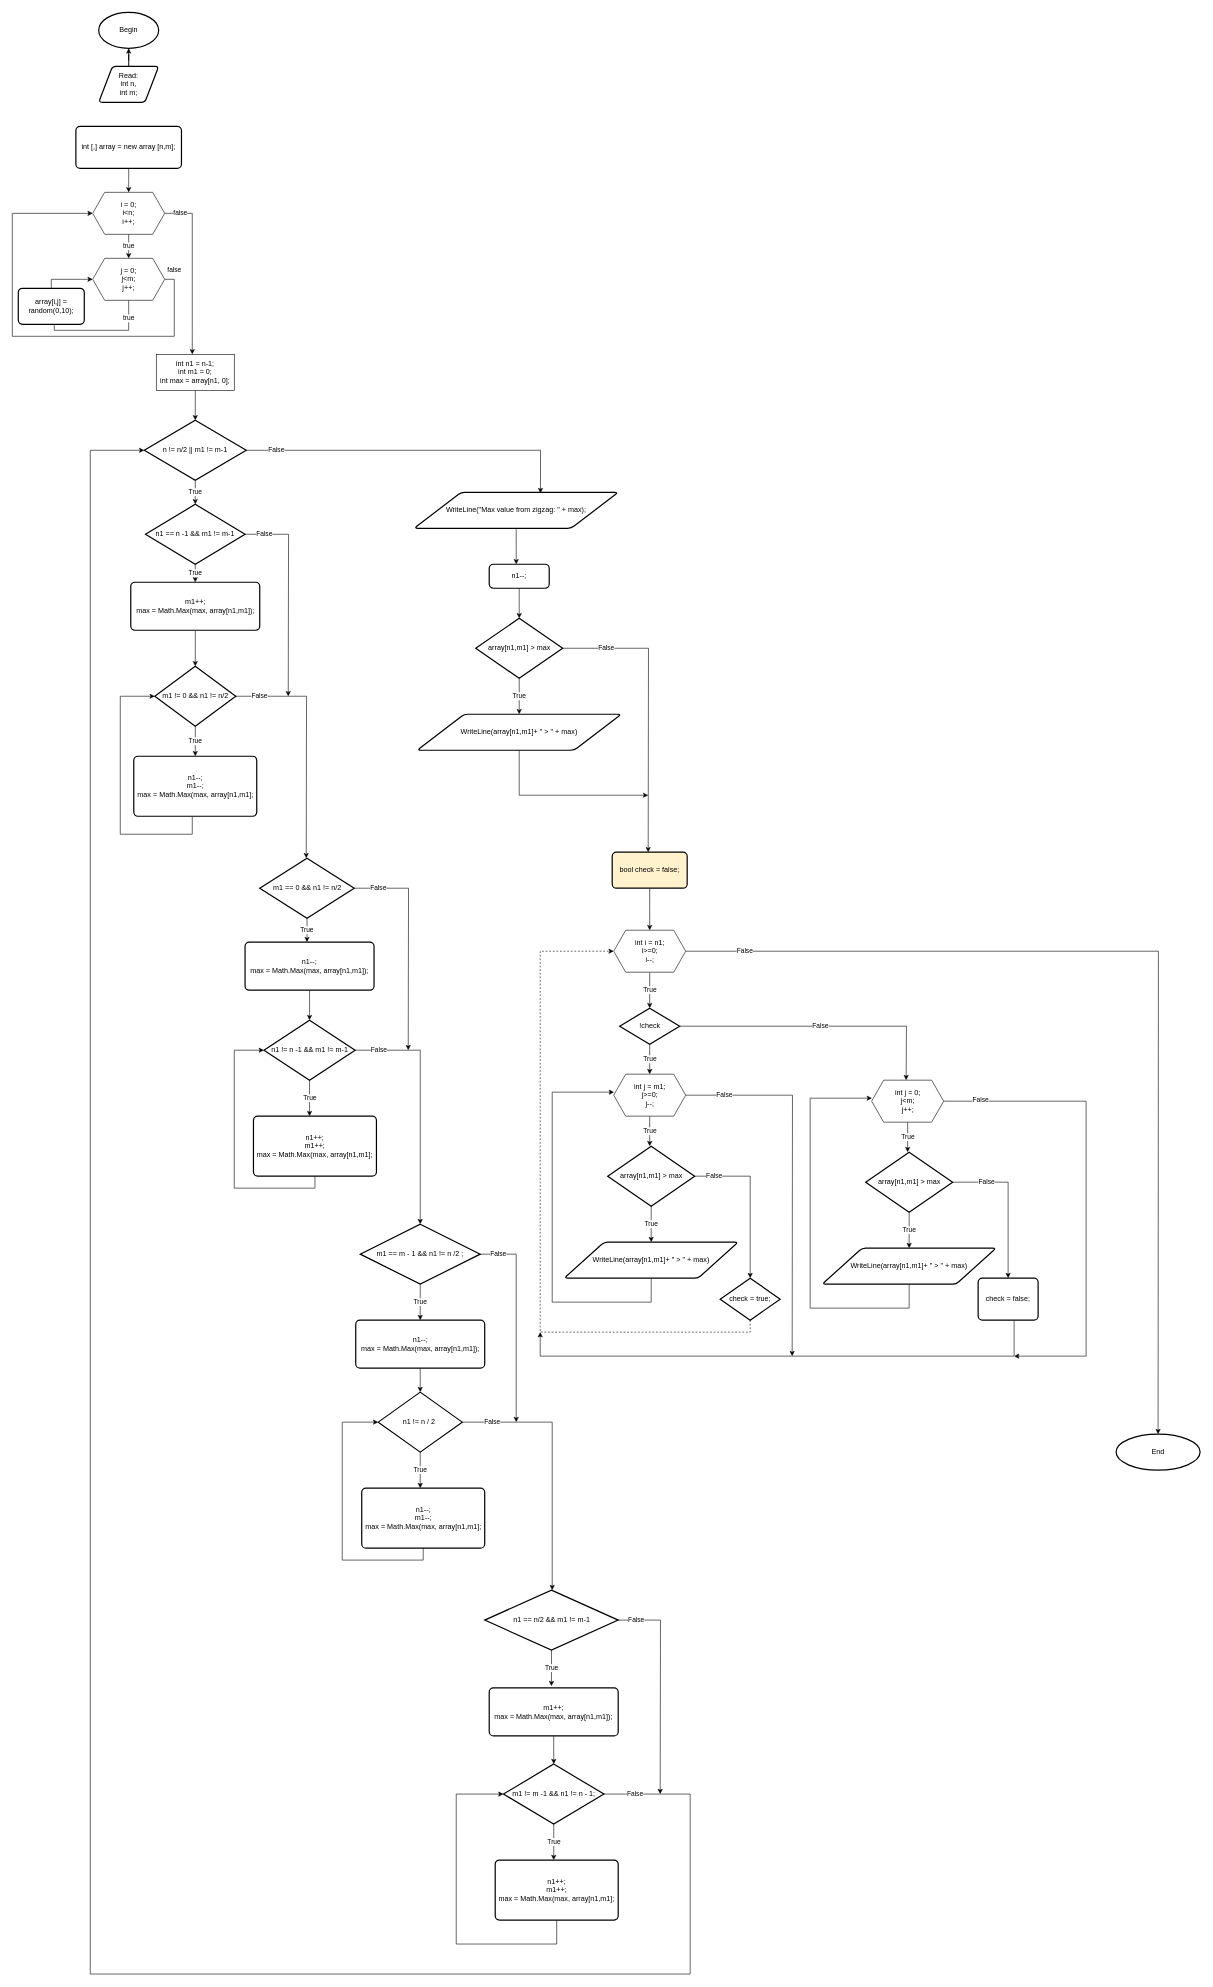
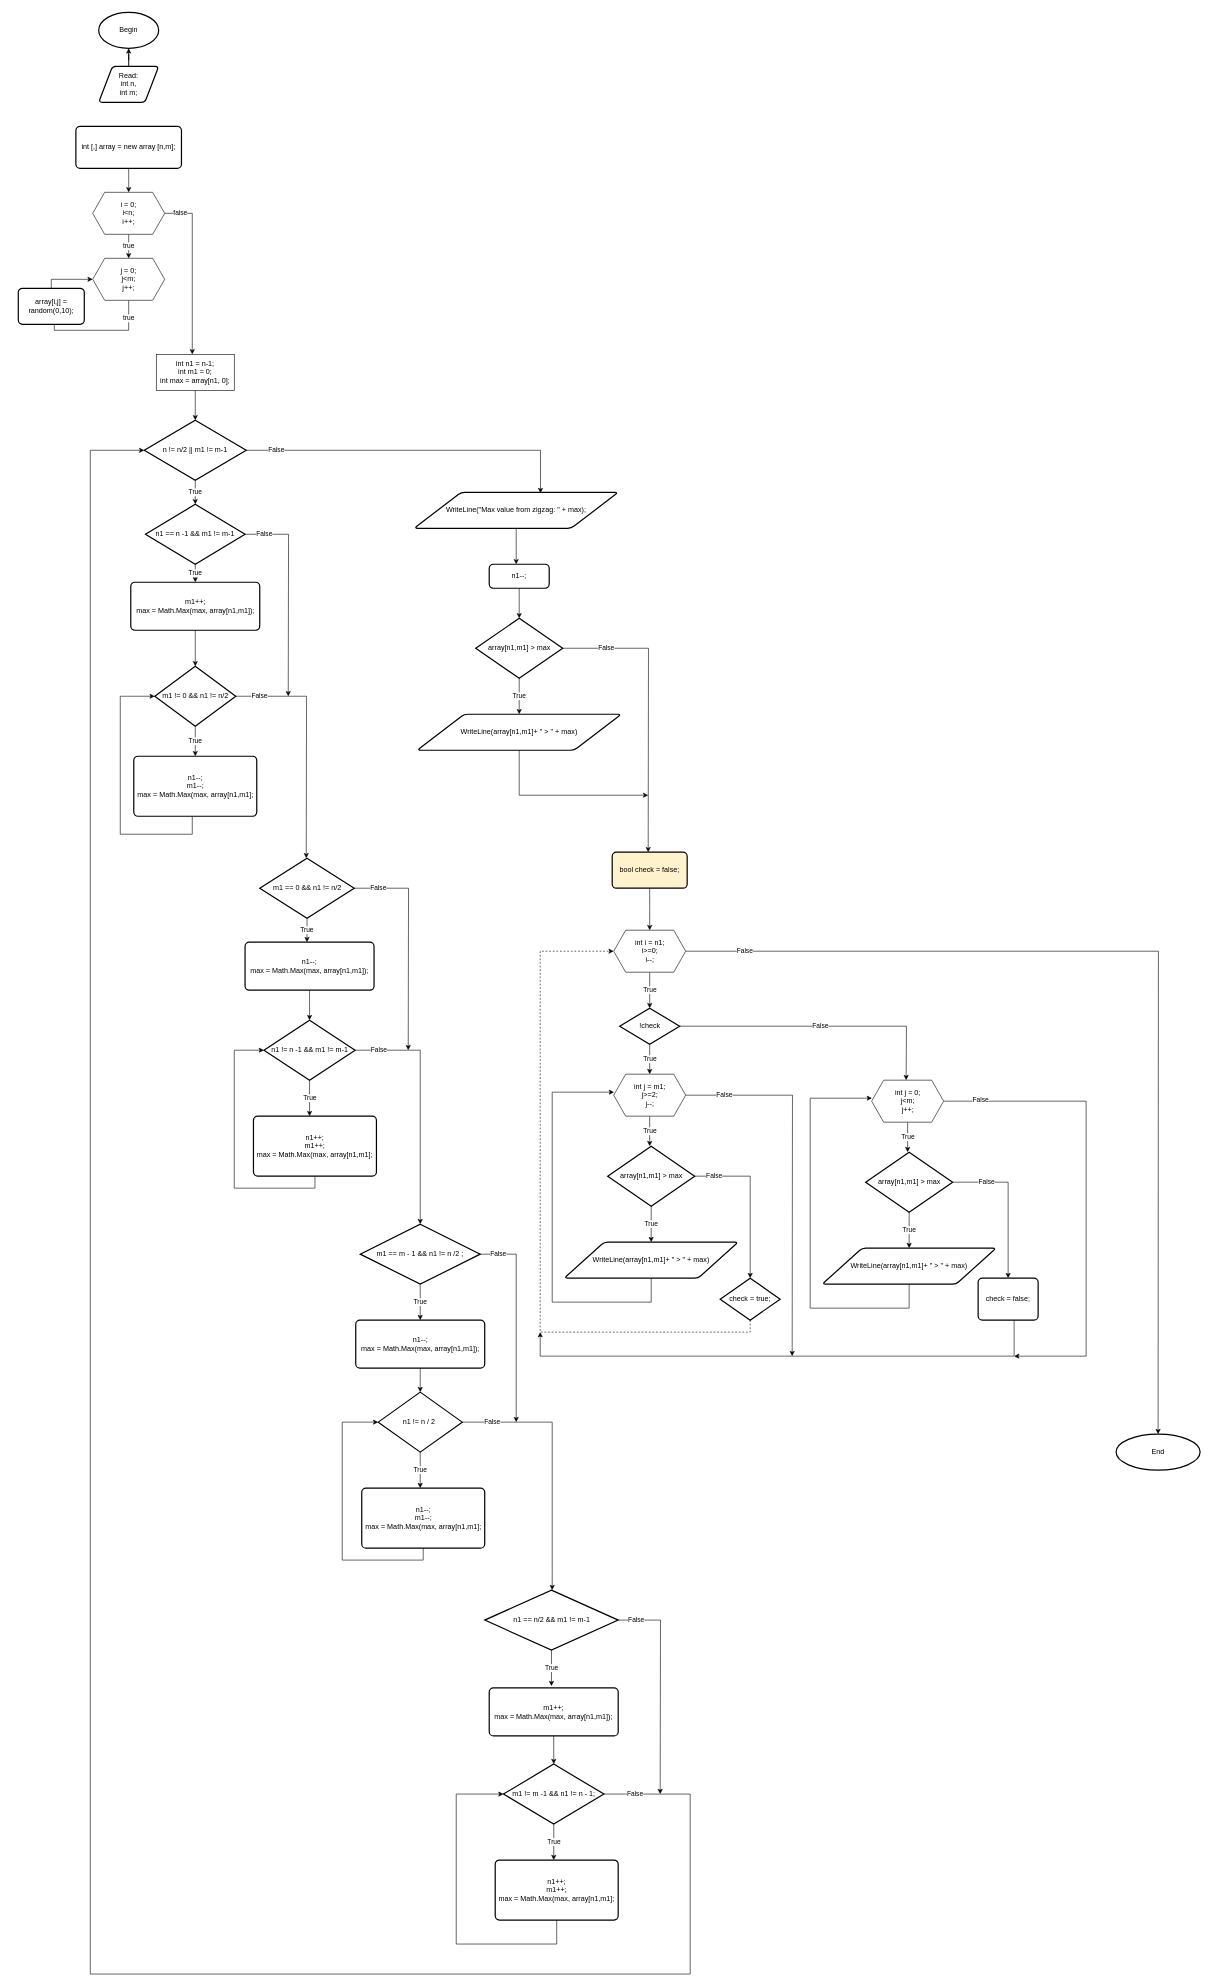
(173, 279) -> none
(650, 1095) -> (650, 1095)
